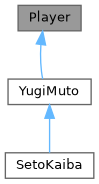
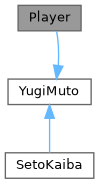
(41, 62) -> (58, 48)
